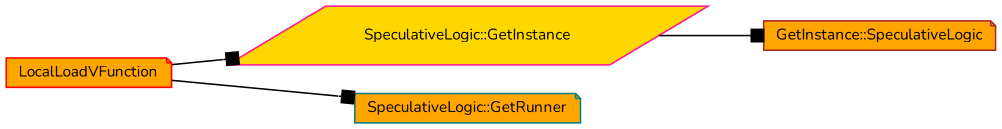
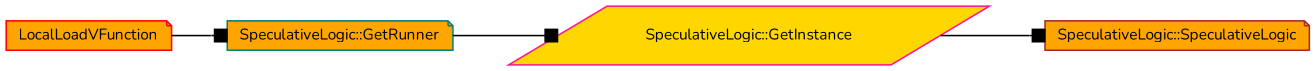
(880, 36) -> (1177, 36)
(197, 62) -> (498, 36)
